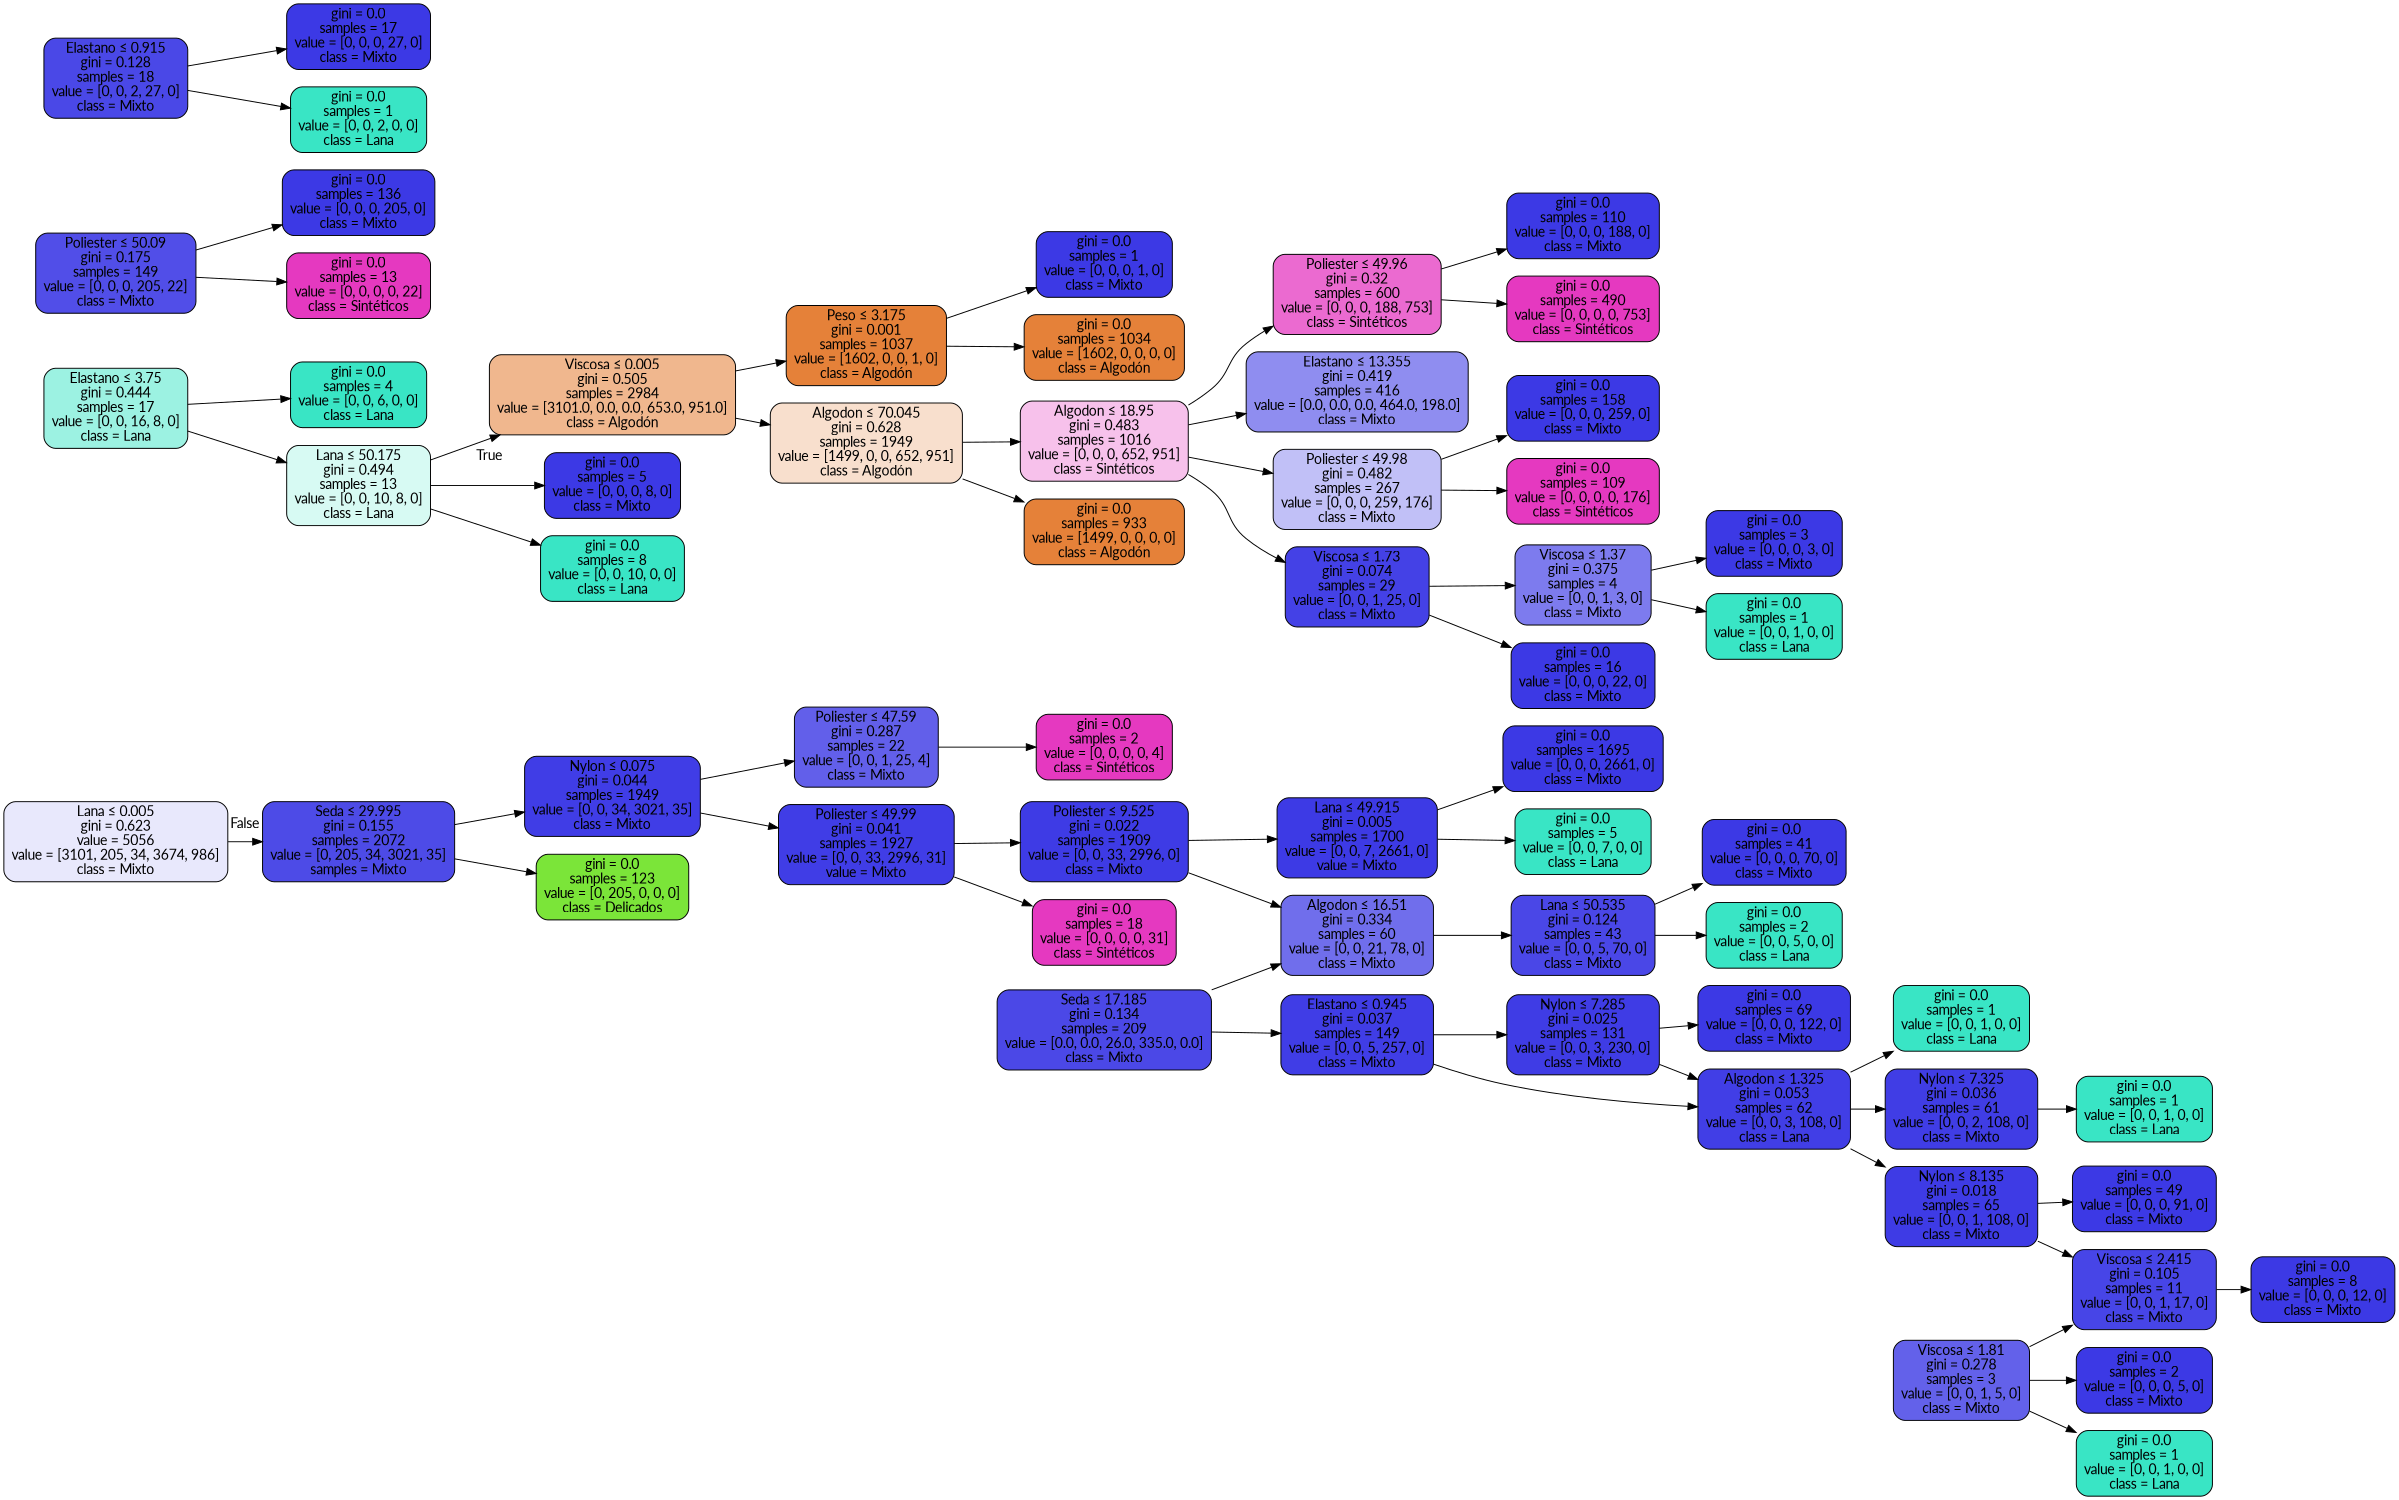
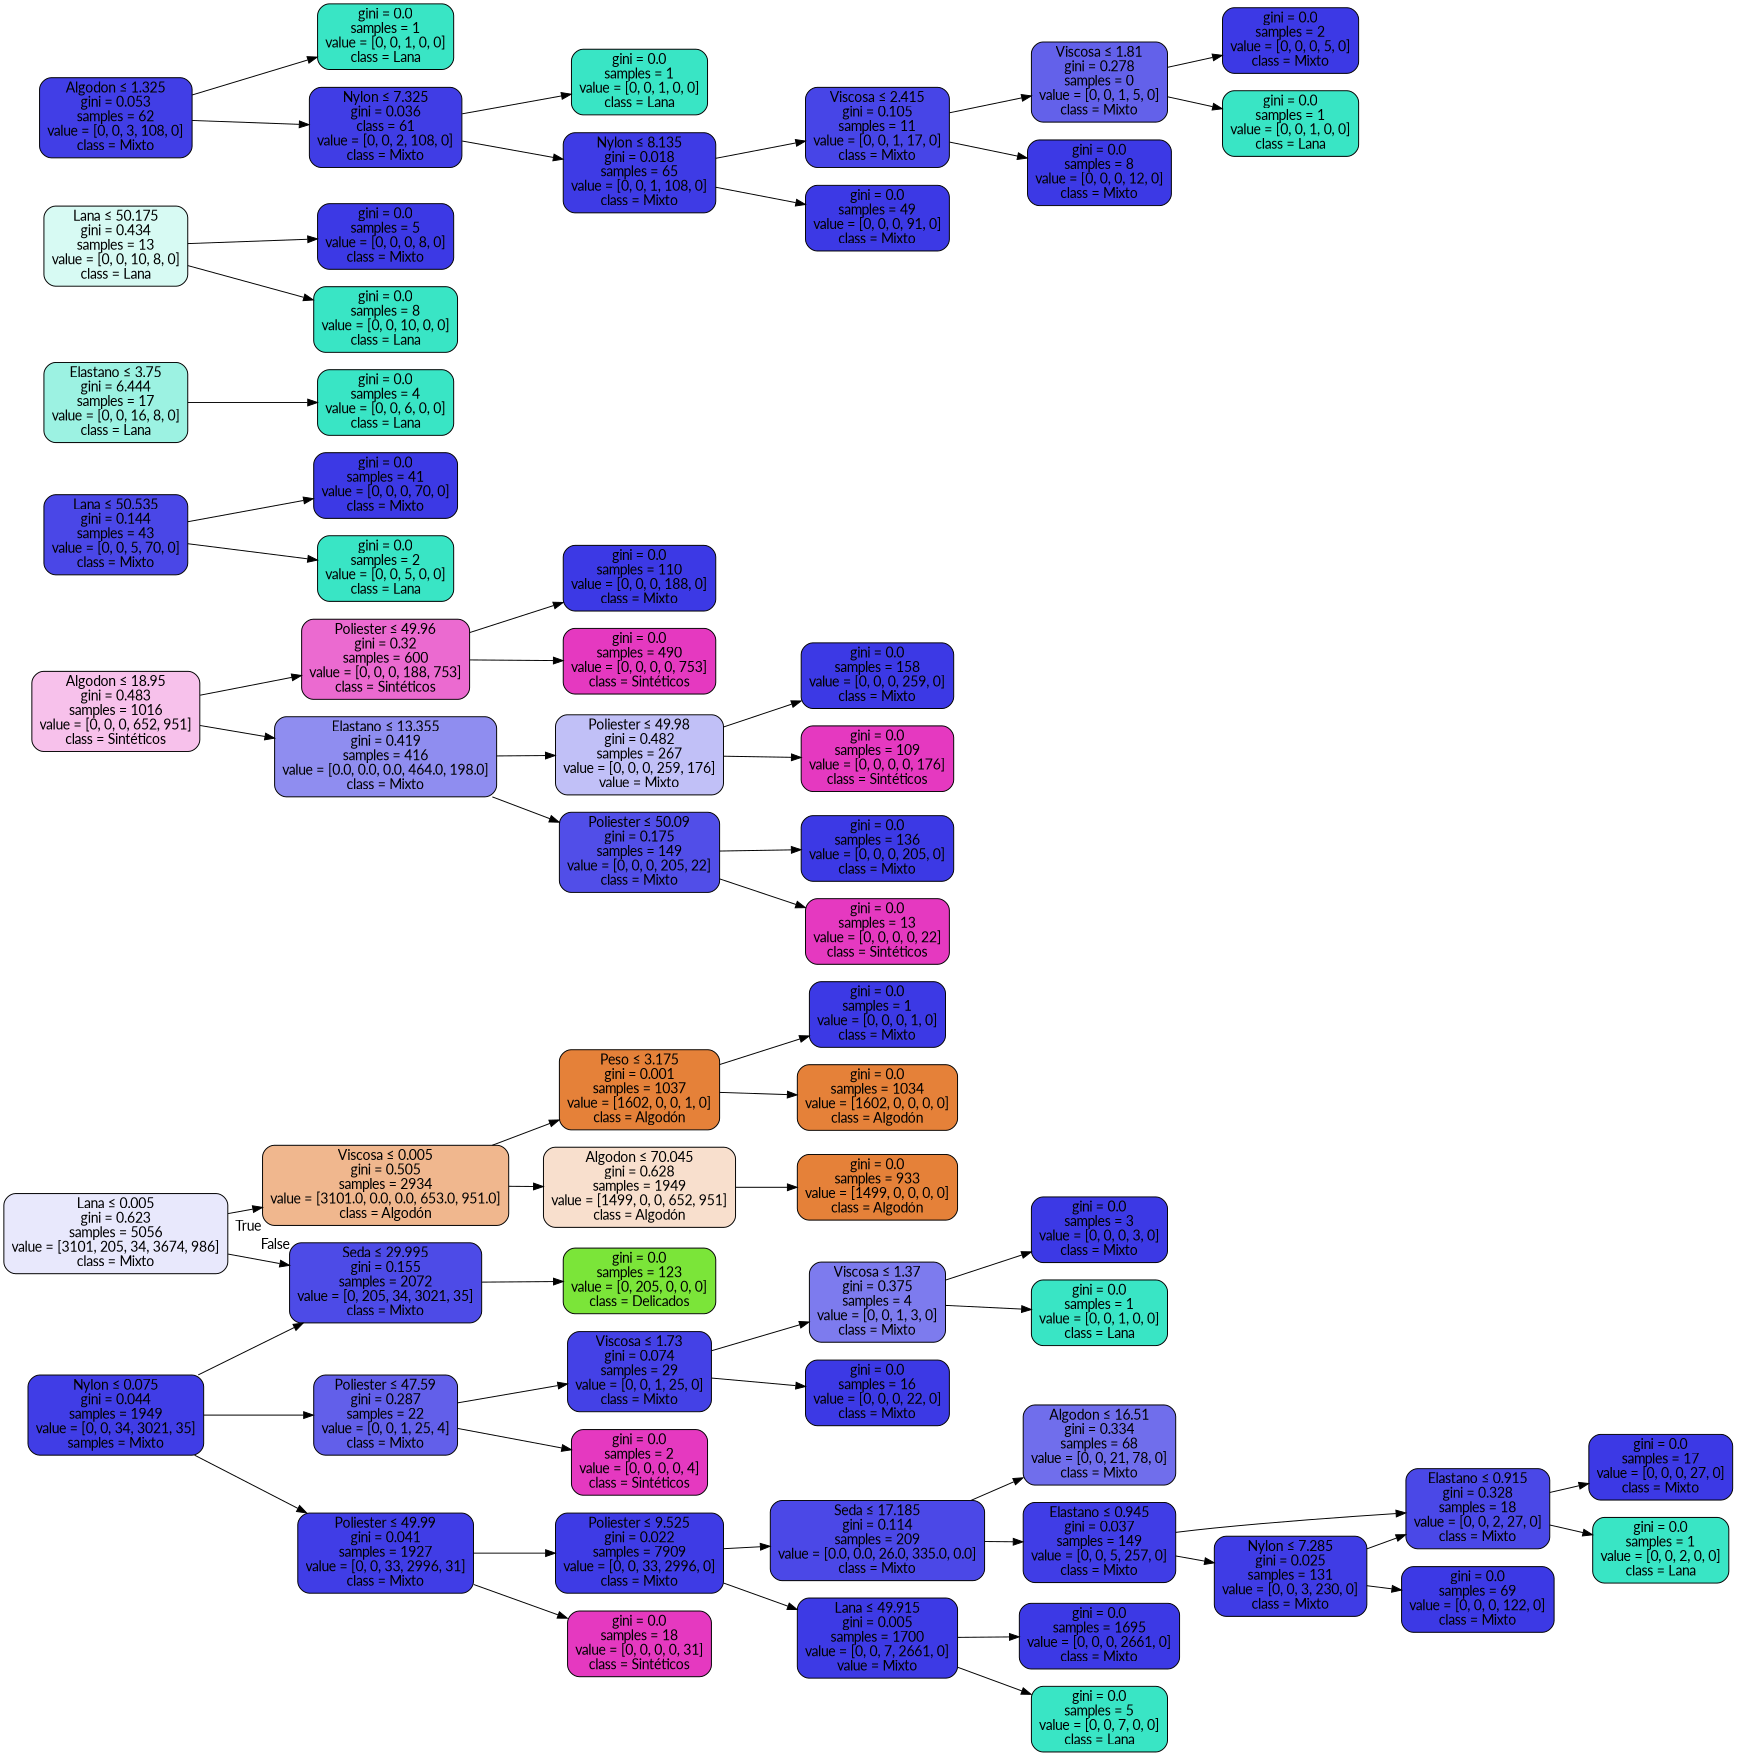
(116, 63) -> (1478, 1494)
(116, 393) -> (116, 388)
(612, 394) -> (386, 1185)
(987, 442) -> none
(232, 445) -> none
(461, 449) -> (240, 1211)
(1226, 464) -> (521, 756)
(359, 471) -> (116, 231)
(1230, 518) -> (508, 1394)
(1357, 518) -> (639, 783)
none -> (521, 808)
(485, 819) -> (246, 1351)
(612, 825) -> (116, 1444)
(116, 841) -> (116, 1233)
(1104, 841) -> (639, 1553)
(359, 870) -> (386, 1311)
(866, 873) -> (386, 1582)
(1230, 888) -> (742, 1548)
(1583, 920) -> (116, 520)
(1357, 935) -> (1099, 1445)
(1468, 935) -> none
(1104, 1015) -> (877, 1526)
(1674, 1070) -> (1382, 1543)
(1559, 1094) -> (1286, 1522)
(1961, 1109) -> (386, 127)
(1774, 1138) -> (116, 146)
(1864, 1156) -> (508, 149)
(2047, 1338) -> (986, 105)
(1961, 1380) -> (1099, 82)
